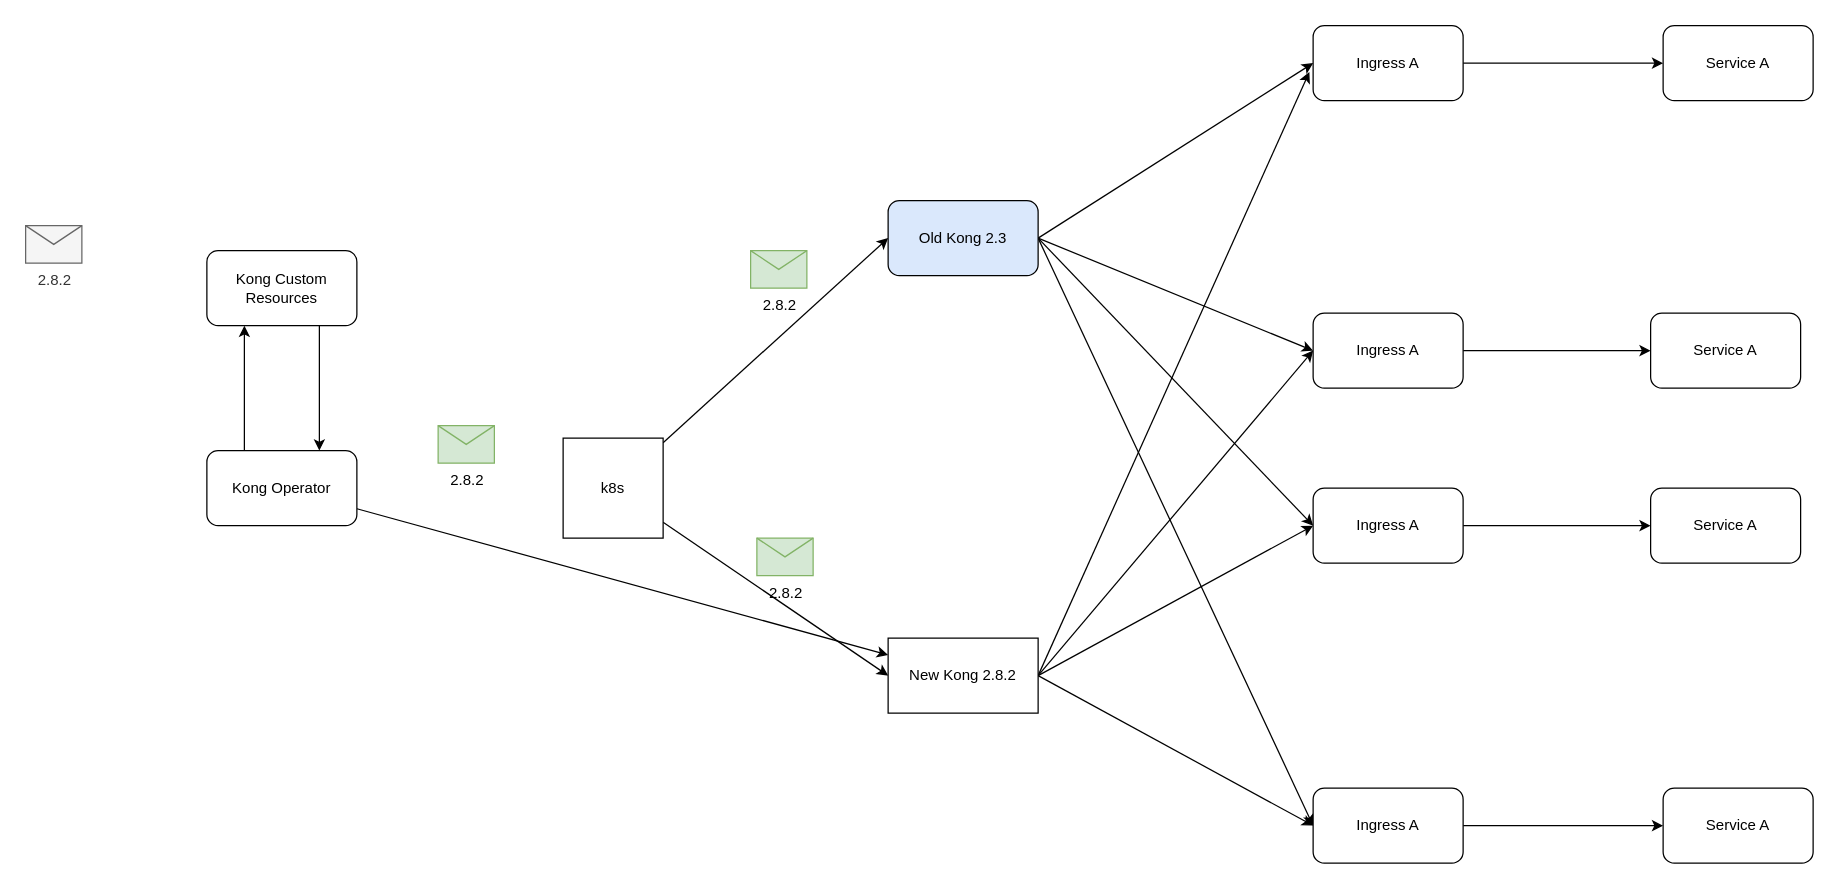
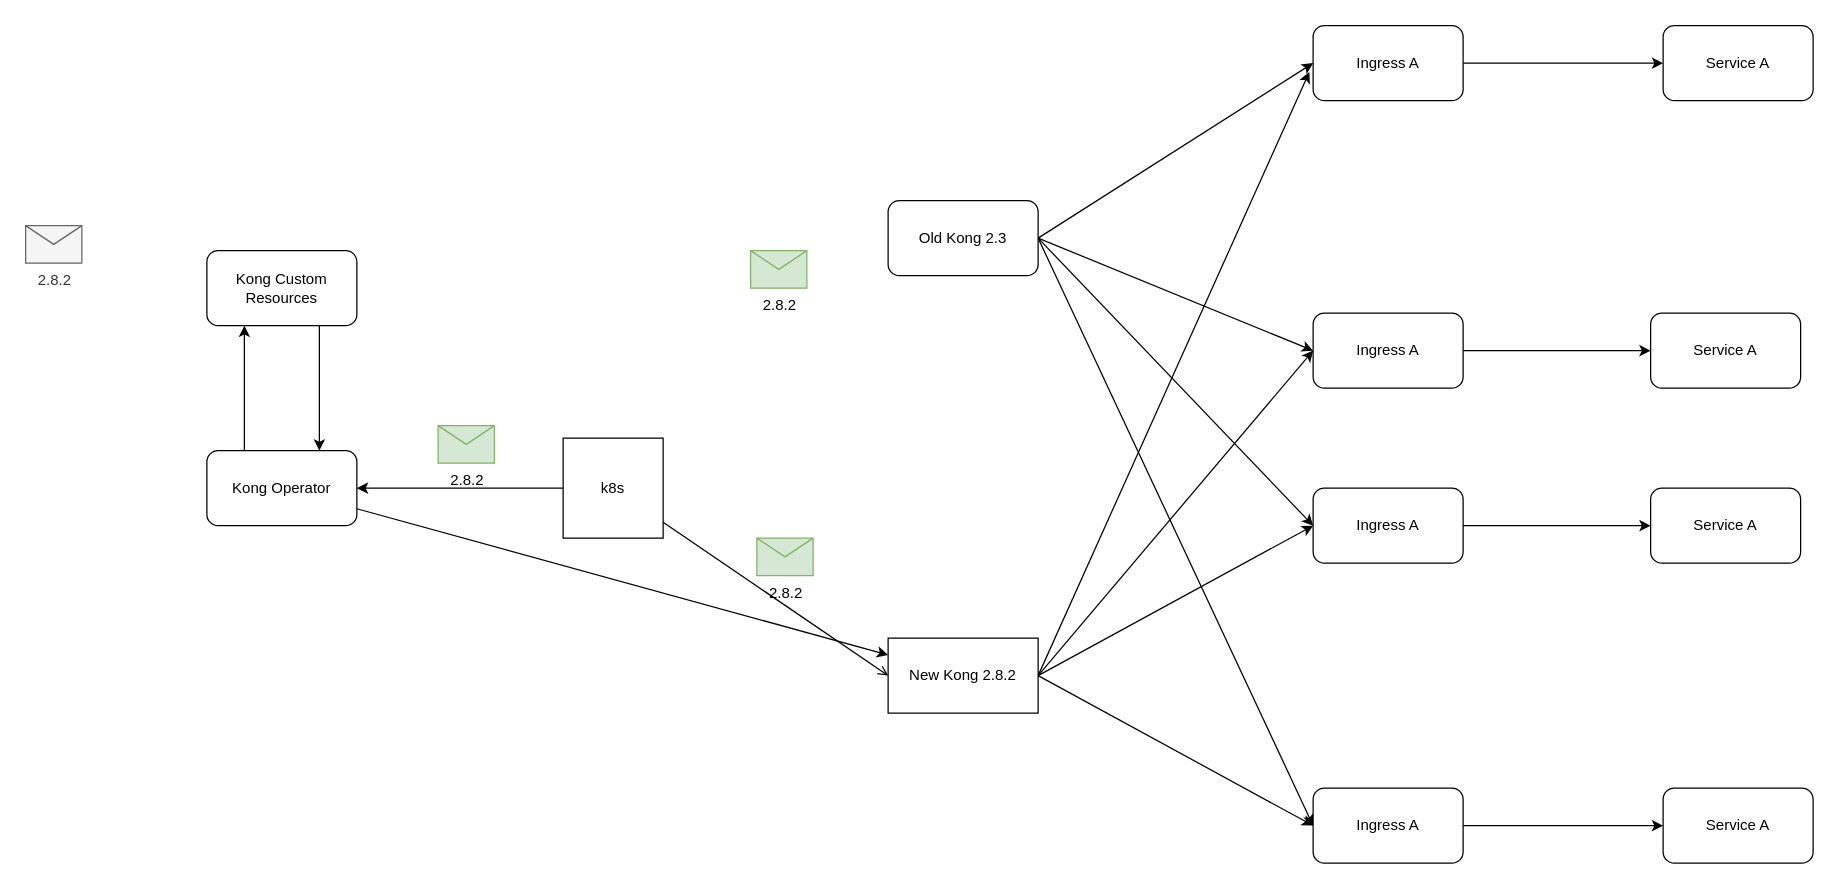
(963, 238) -> (963, 238)
(773, 343) -> (464, 488)
(880, 670) -> (882, 671)
